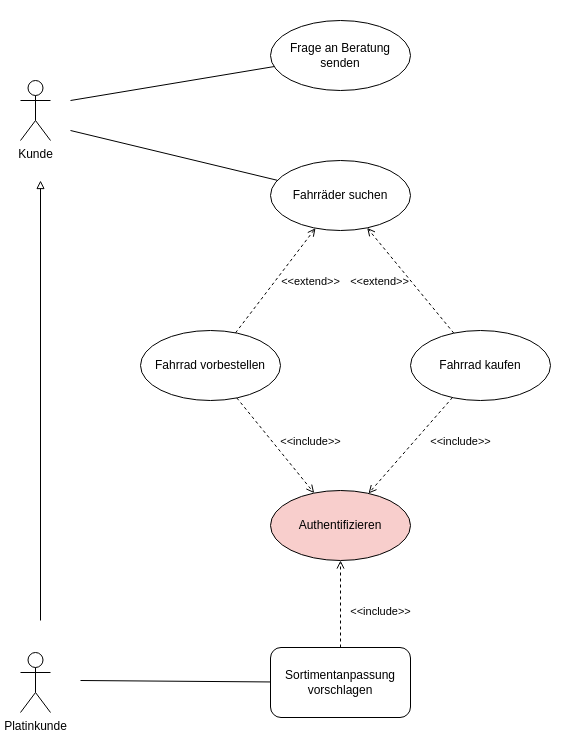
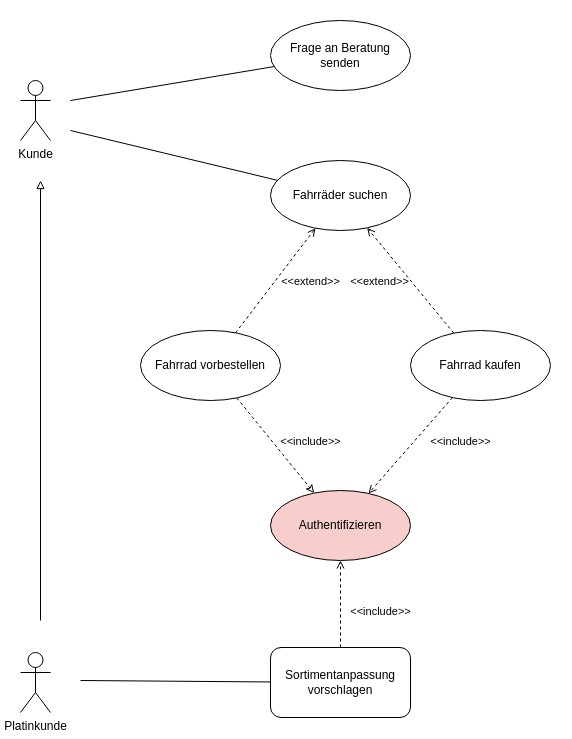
(310, 487) -> (309, 487)
